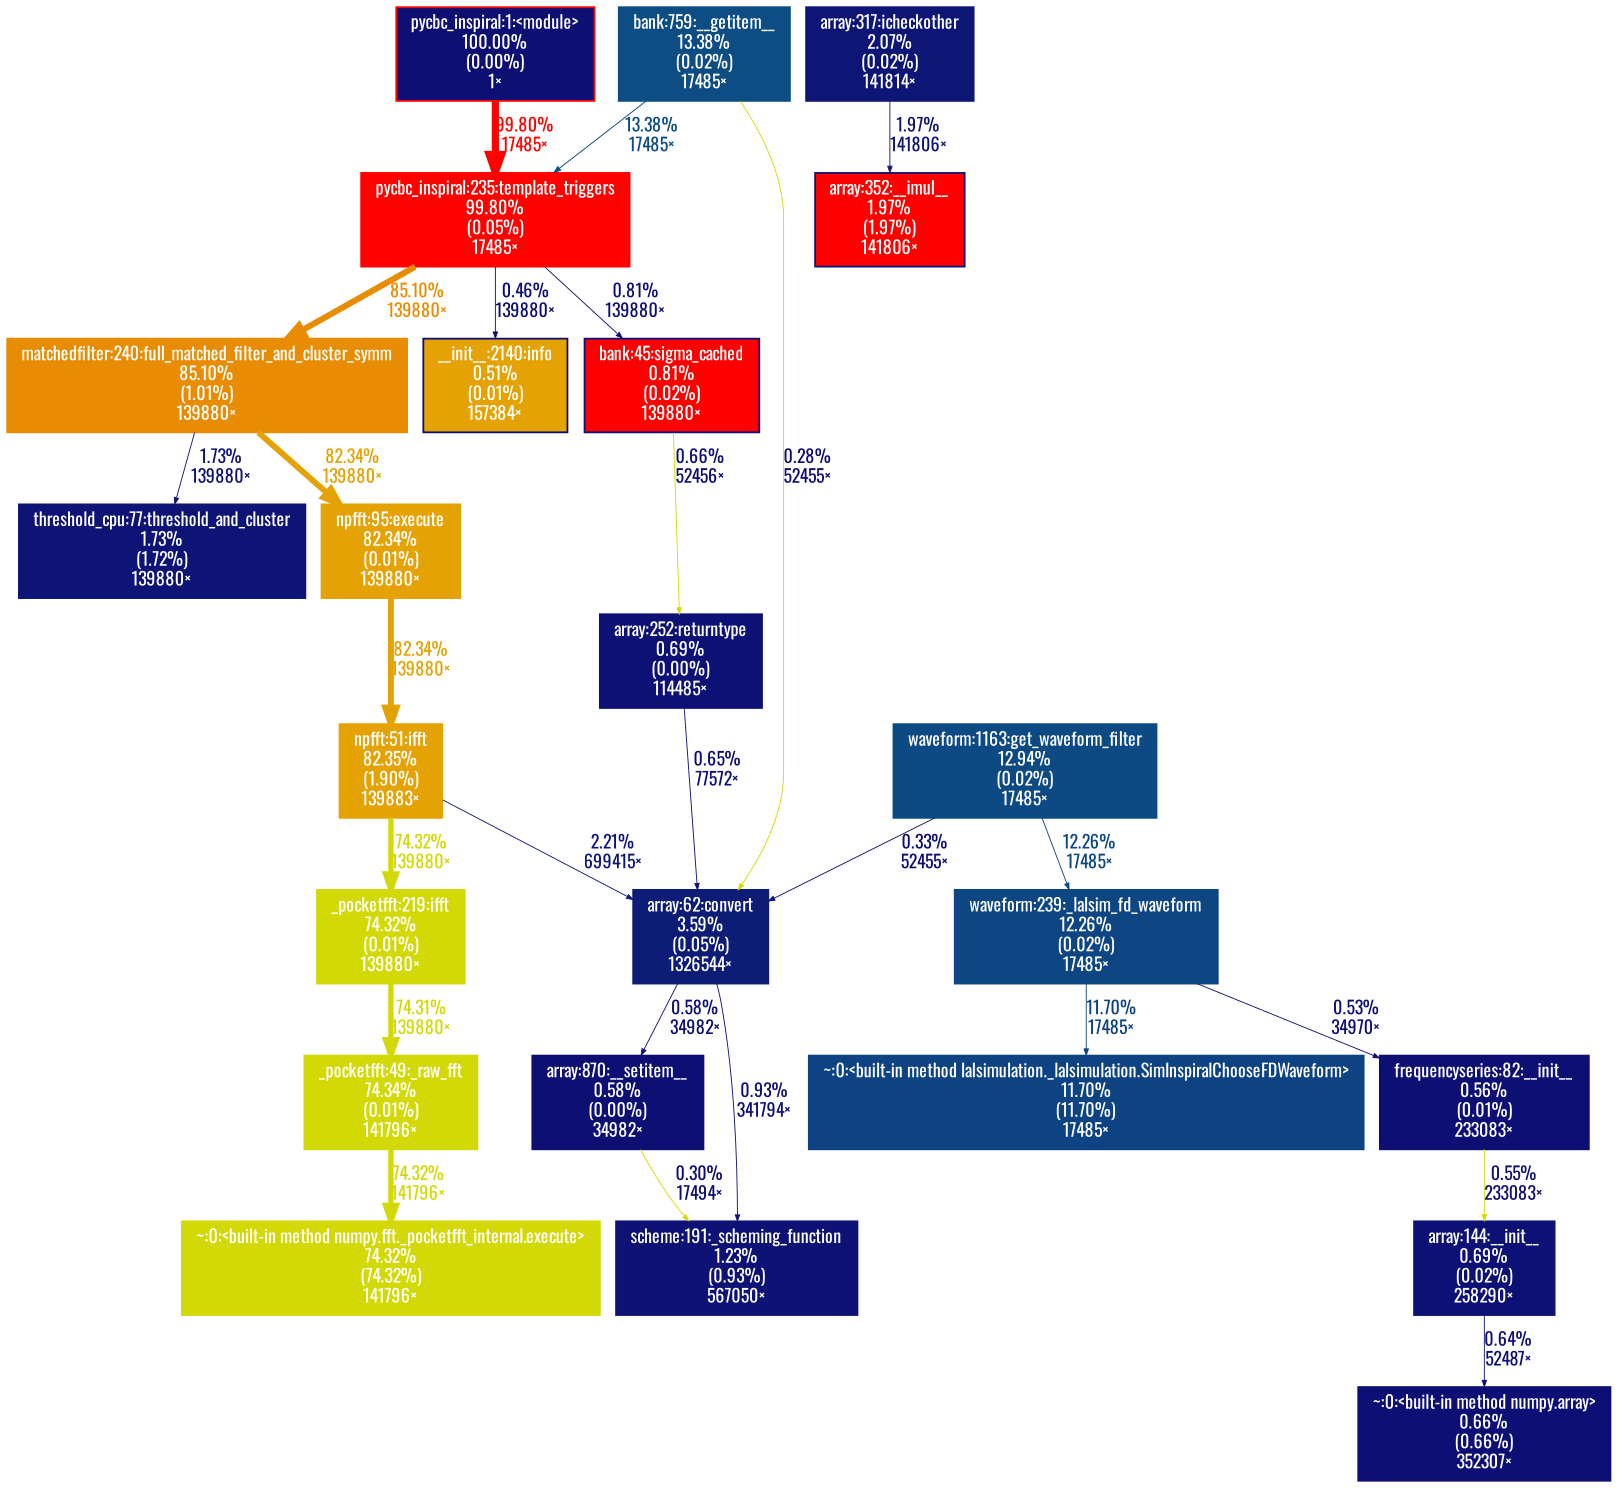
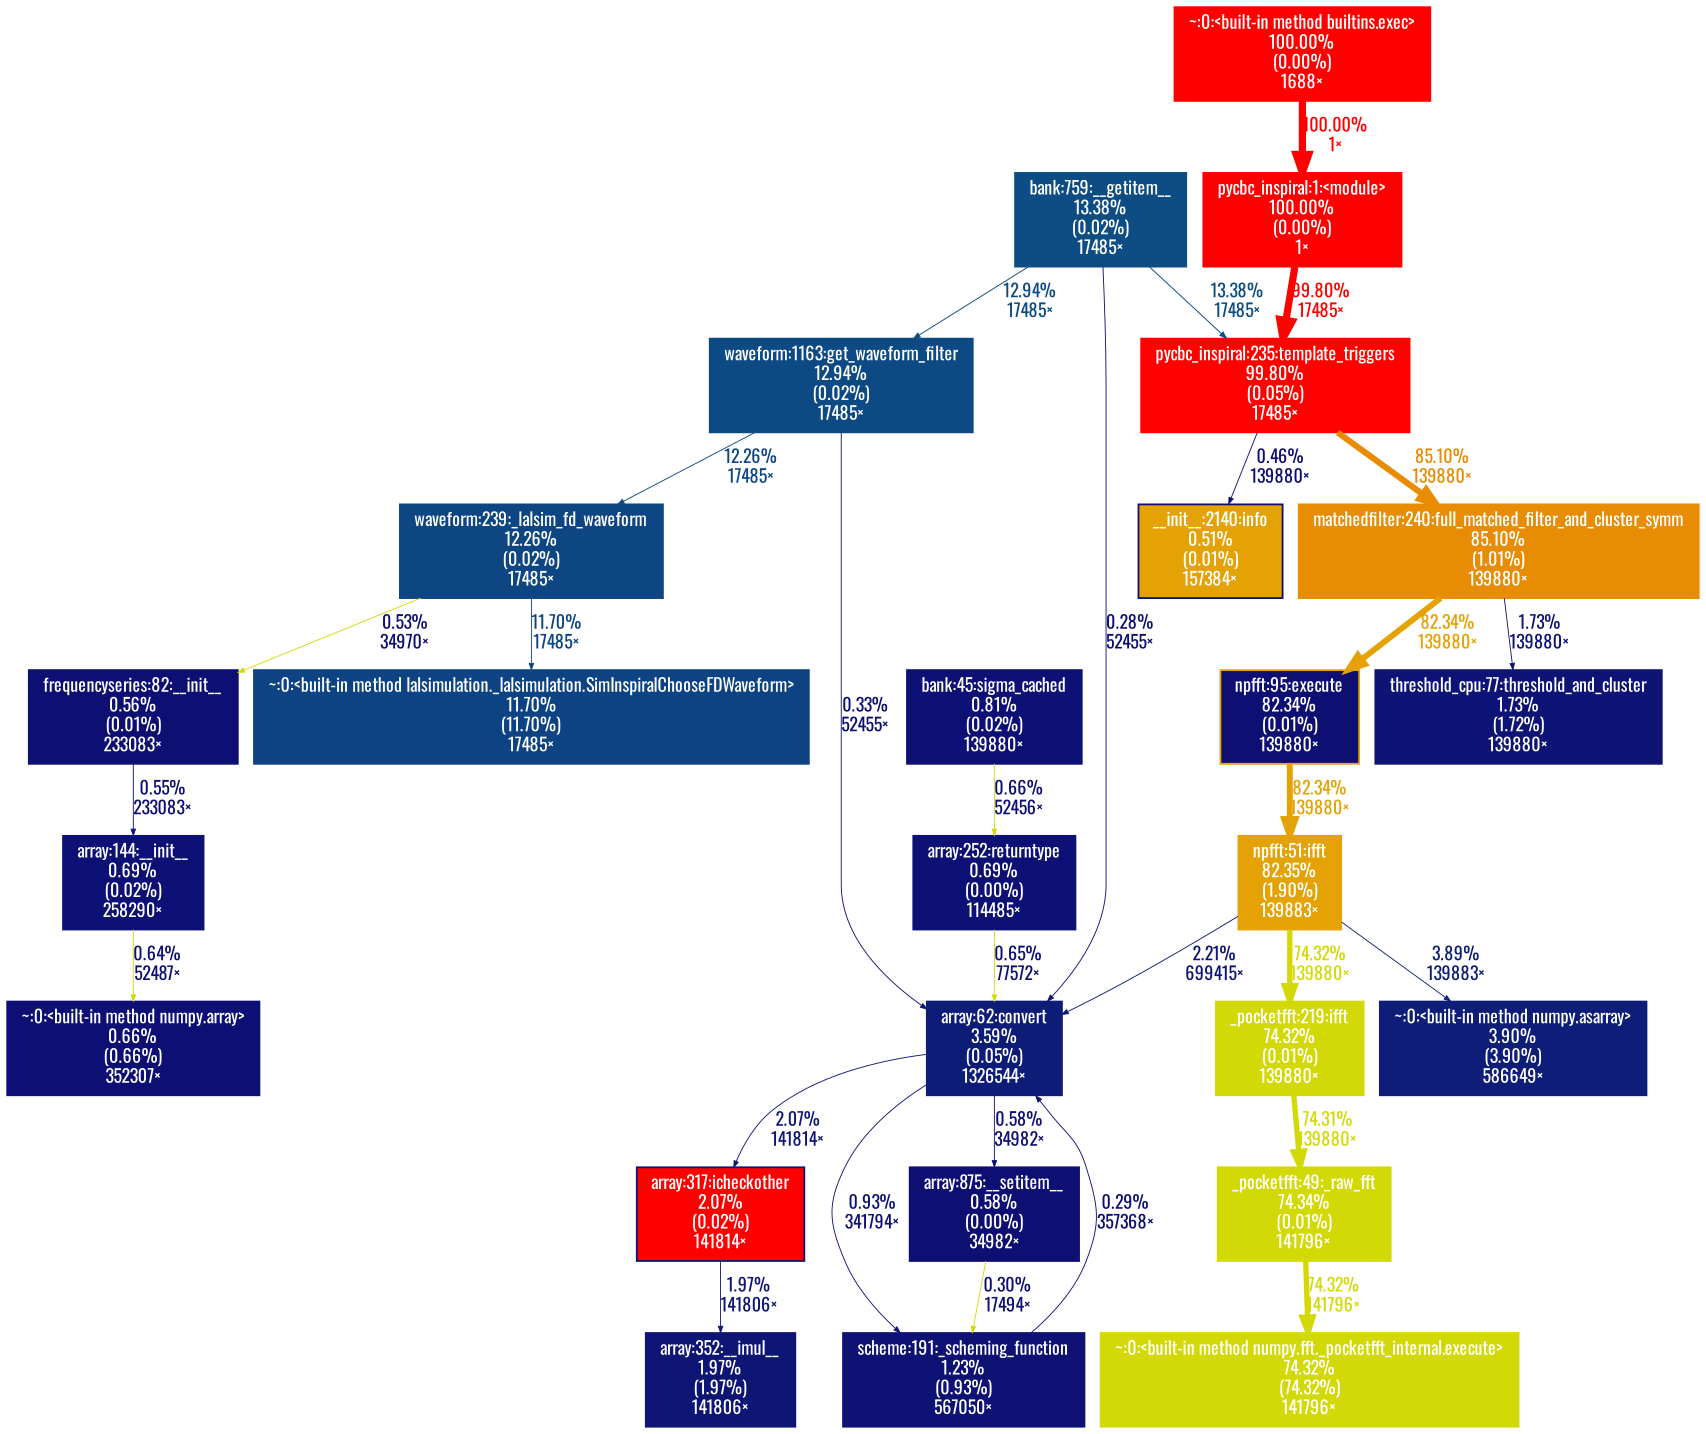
(495, 54) -> (1302, 220)
(890, 54) -> (721, 1214)
none -> (1302, 54)
(890, 220) -> (721, 1380)
(581, 300) -> none
none -> (974, 301)
(672, 385) -> (994, 717)
(784, 493) -> (1106, 639)
(391, 551) -> (1290, 717)
(691, 796) -> (994, 962)
(1285, 1020) -> (332, 634)
none -> (1513, 1048)
none -> (816, 1084)
(618, 1102) -> (994, 1214)
(1484, 1182) -> (133, 796)
none -> (1096, 1219)
(1484, 1348) -> (133, 962)
